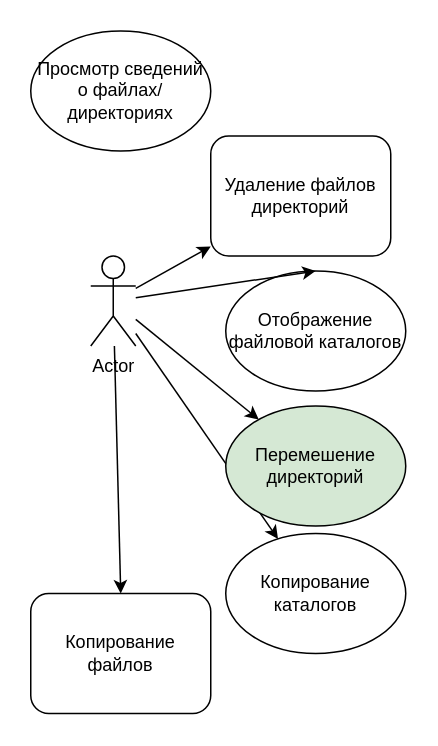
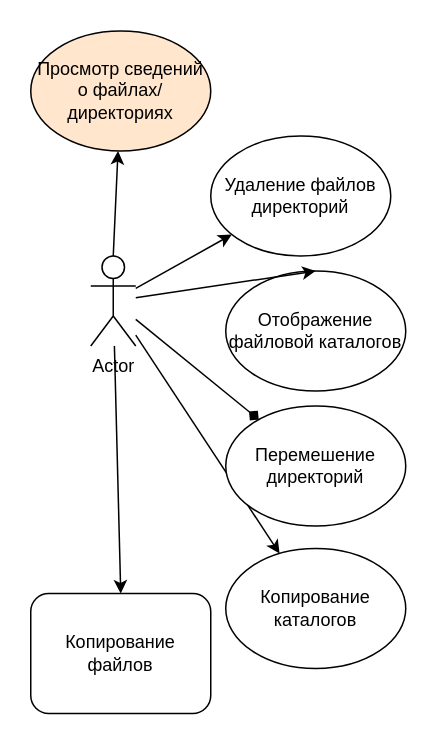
(121, 91) -> (121, 91)
(301, 196) -> (301, 196)
none -> (115, 209)
(250, 412) -> (249, 411)
(316, 466) -> (316, 466)
(316, 593) -> (316, 608)
